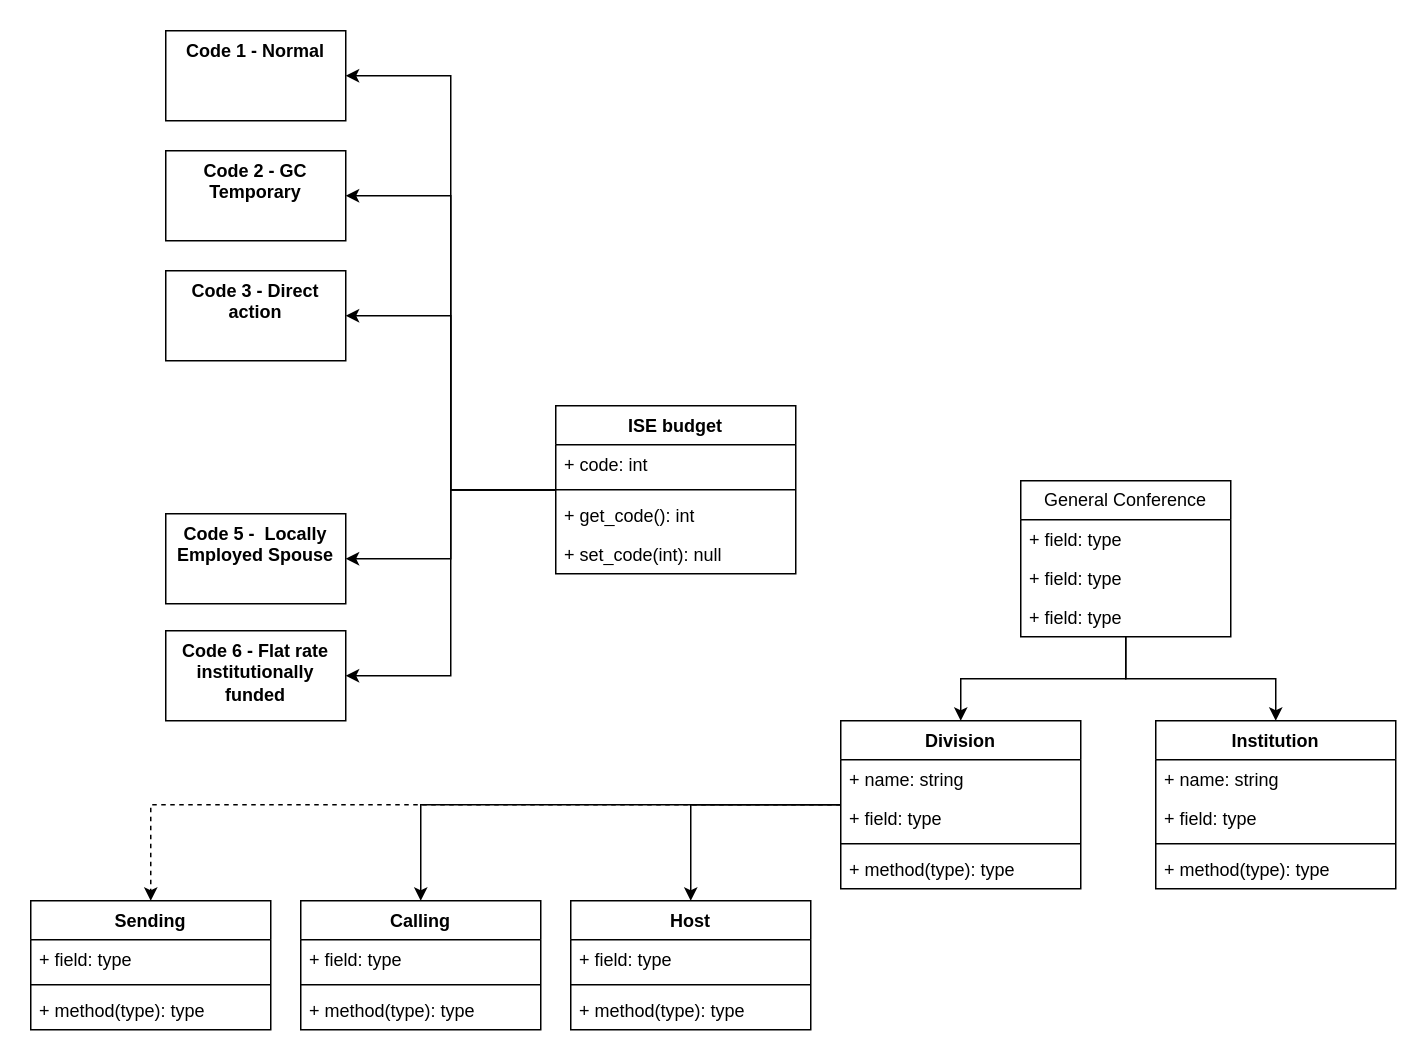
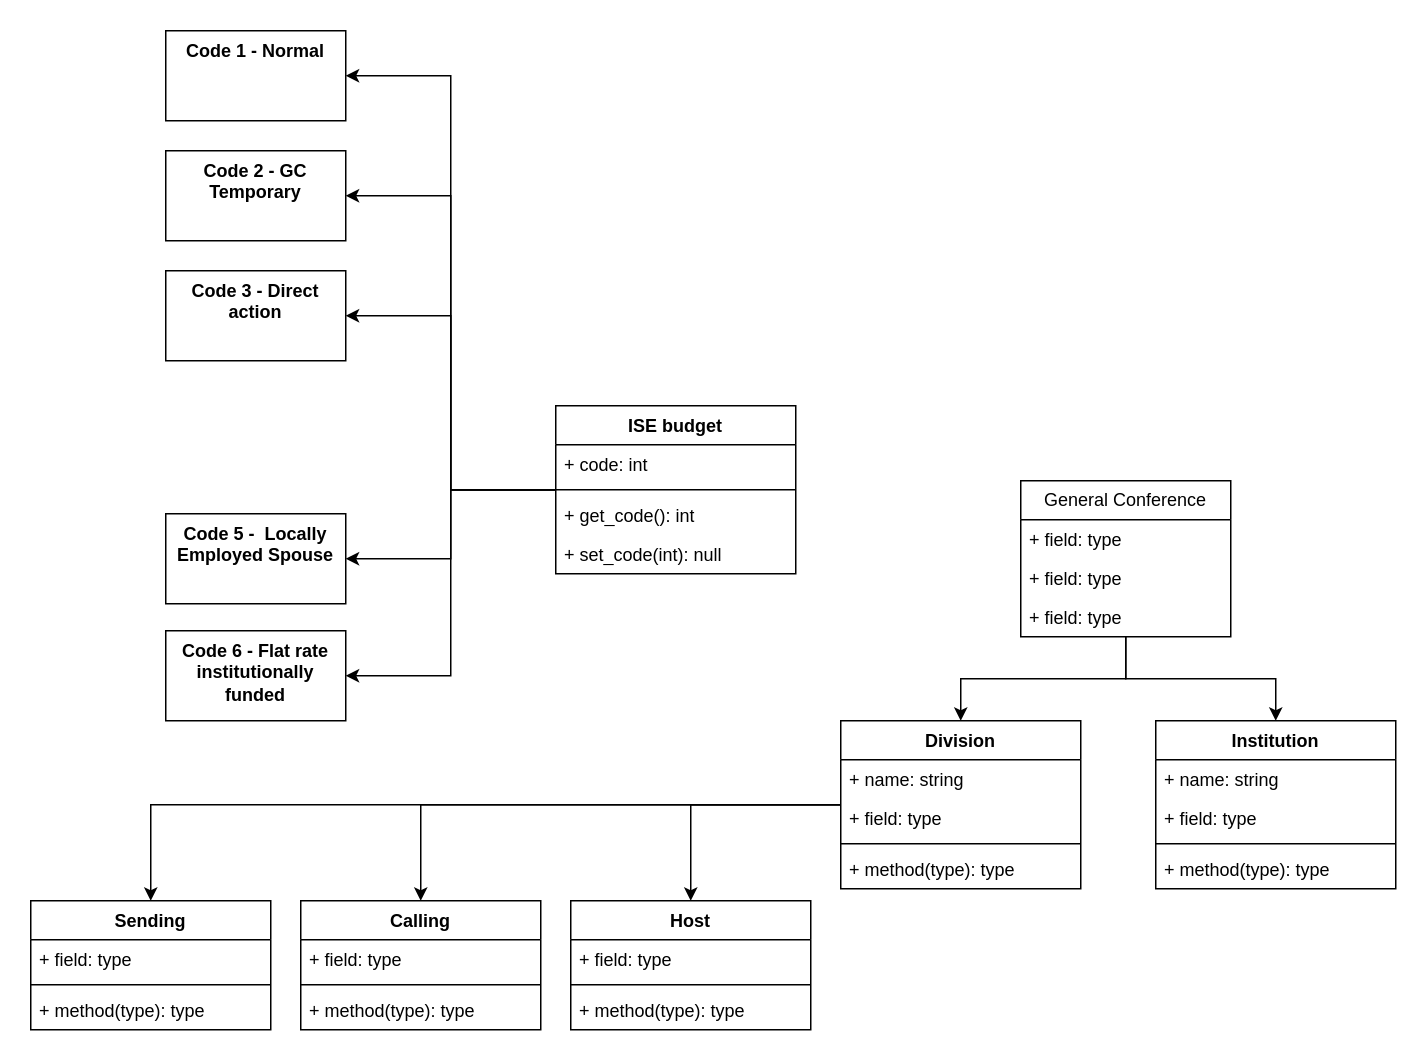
(242, 805) -> (242, 805)
